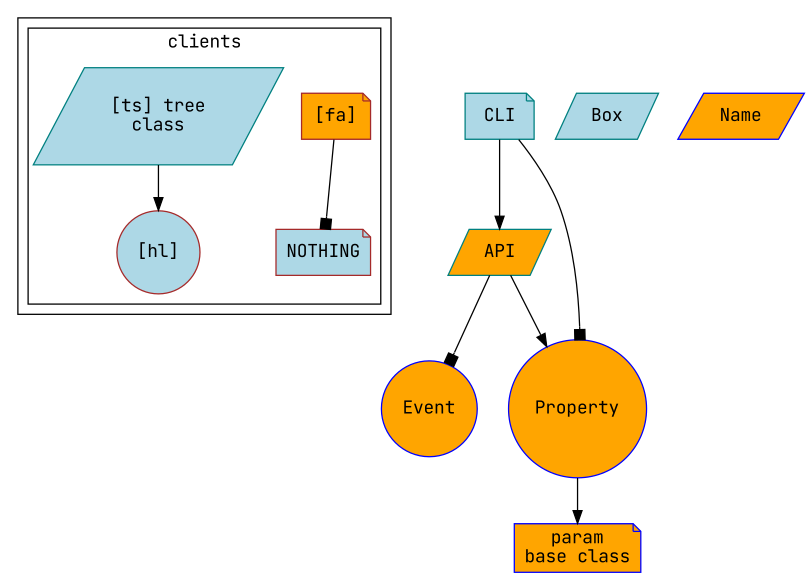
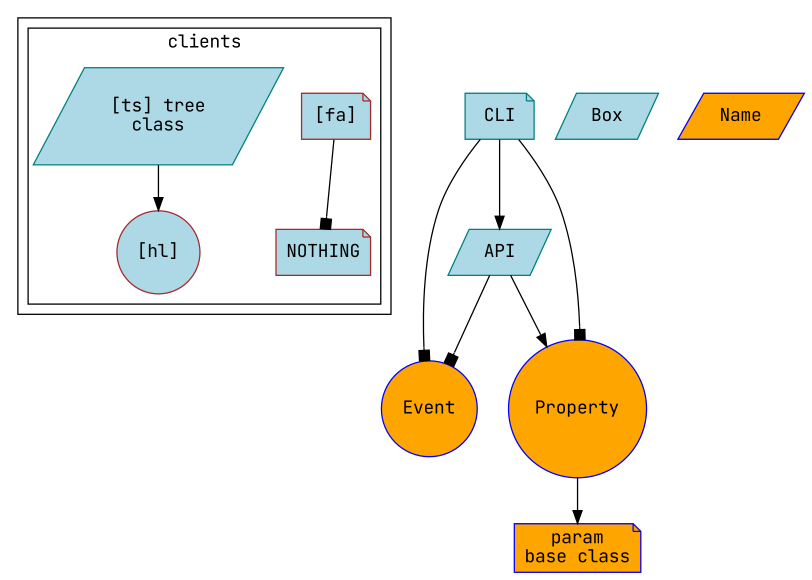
(336, 116) -> (336, 116)
none -> (431, 237)
(500, 252) -> (500, 252)
